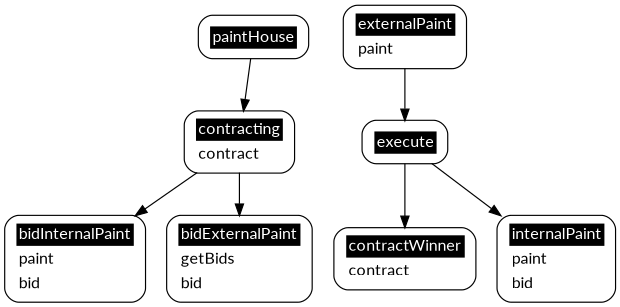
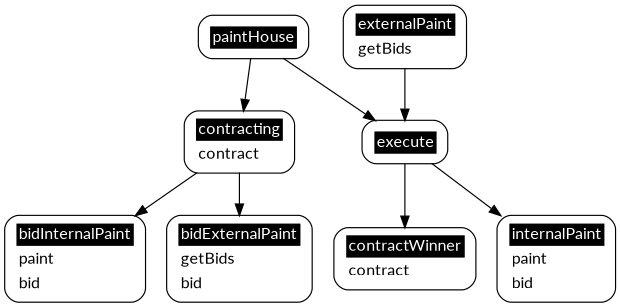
(376, 49) -> (385, 49)
none -> (324, 86)
